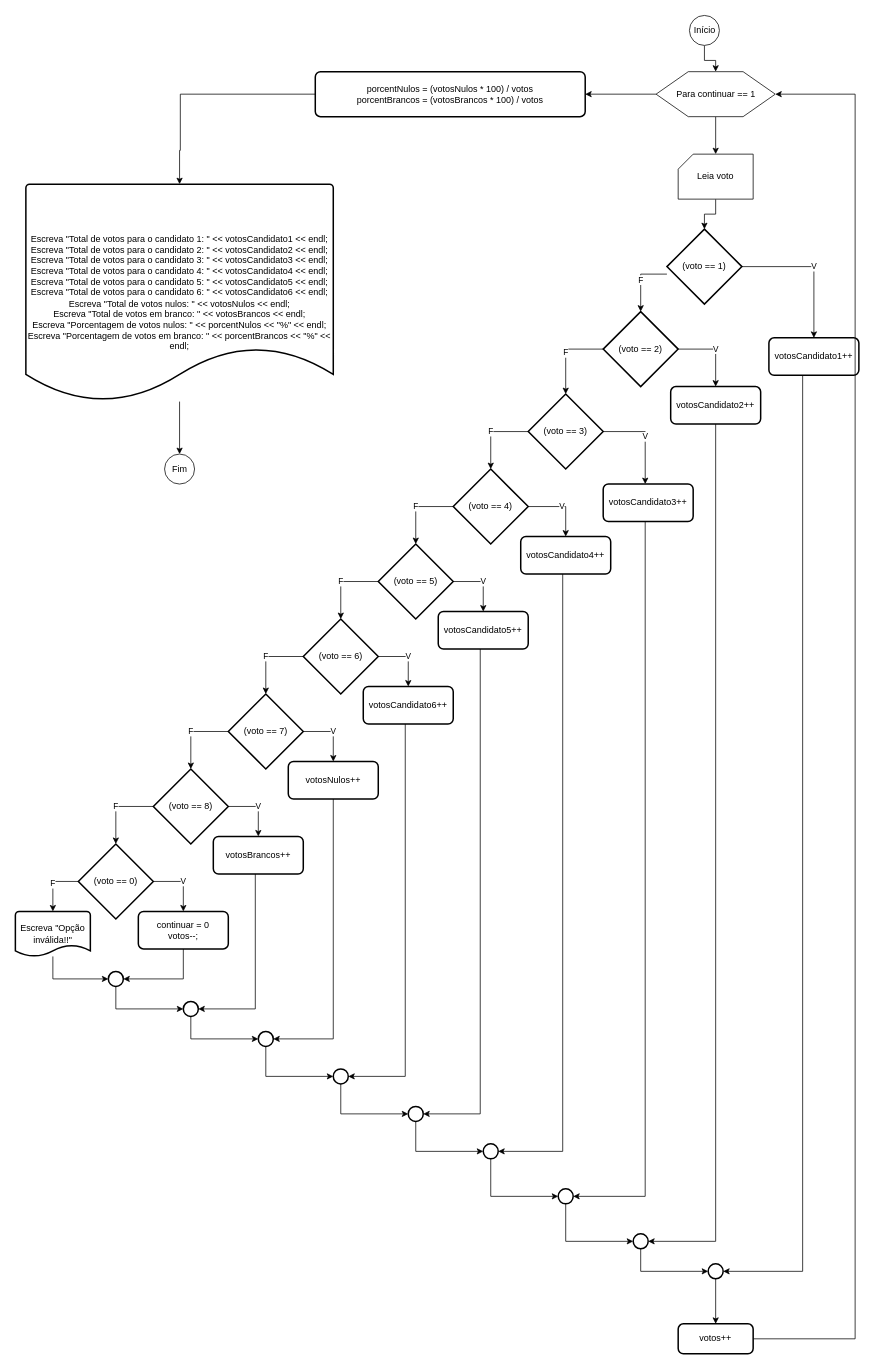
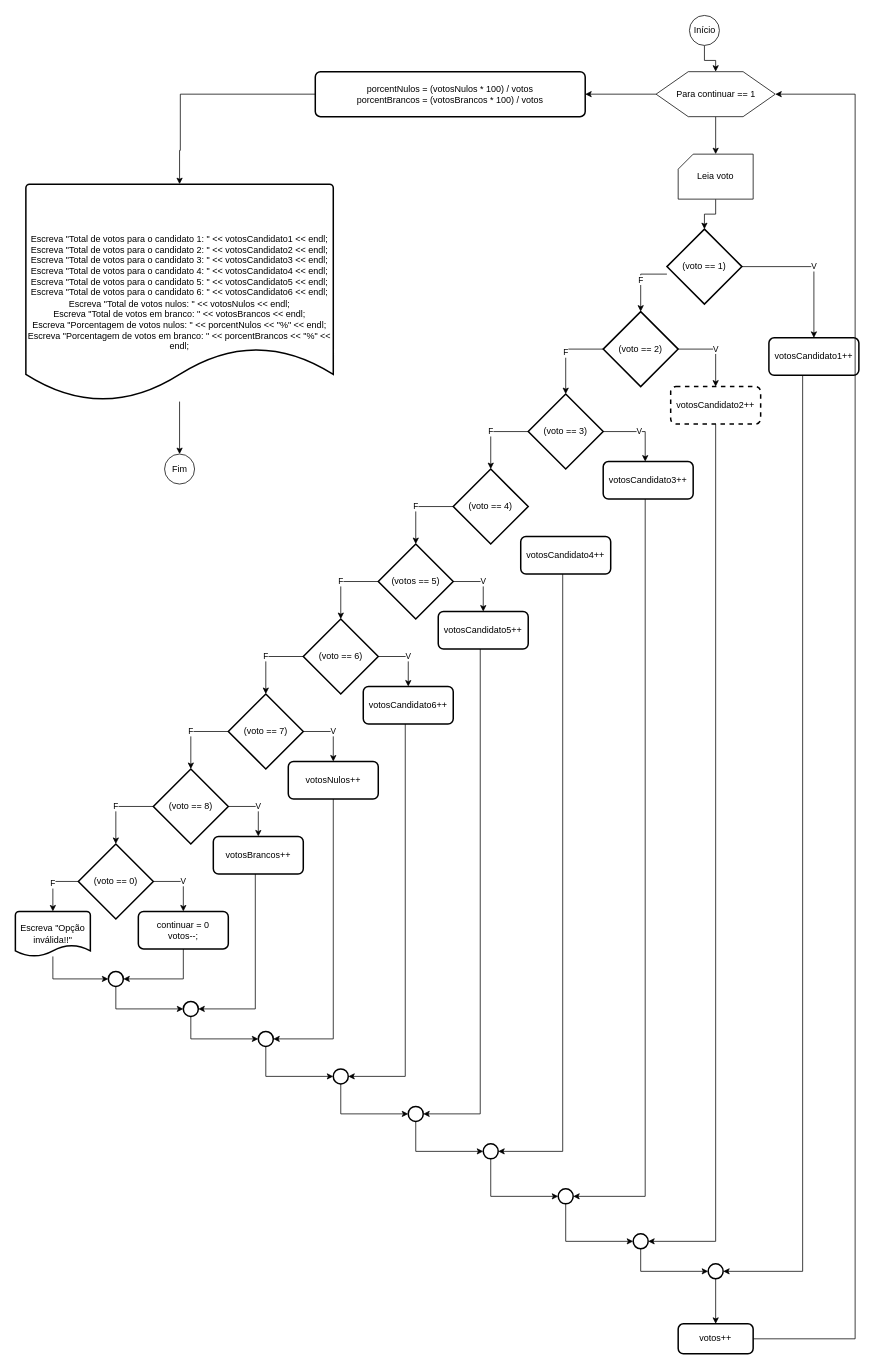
(716, 405) -> (716, 405)
(648, 503) -> (648, 480)
(560, 507) -> none
(416, 582) -> (416, 582)
